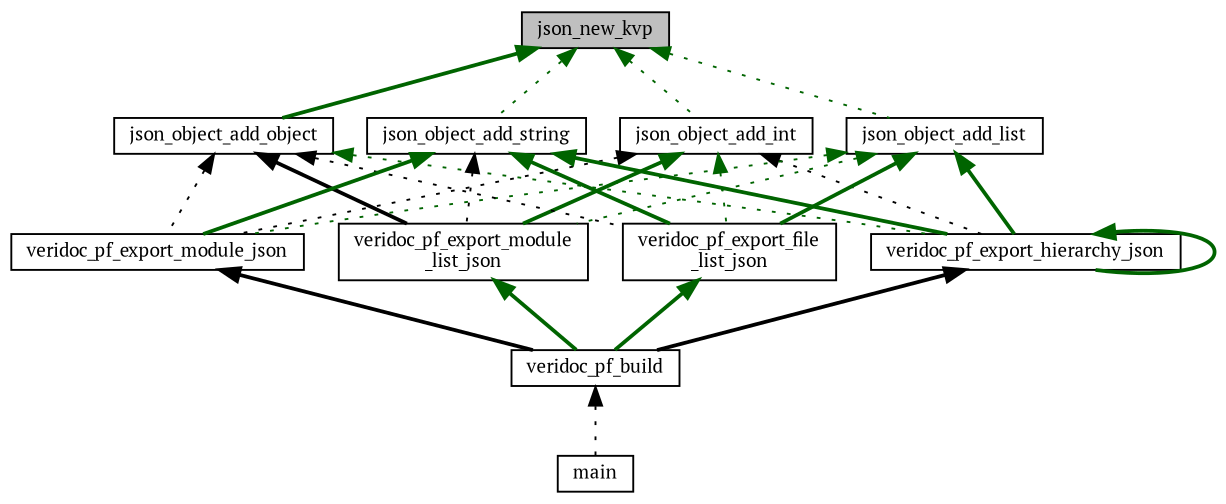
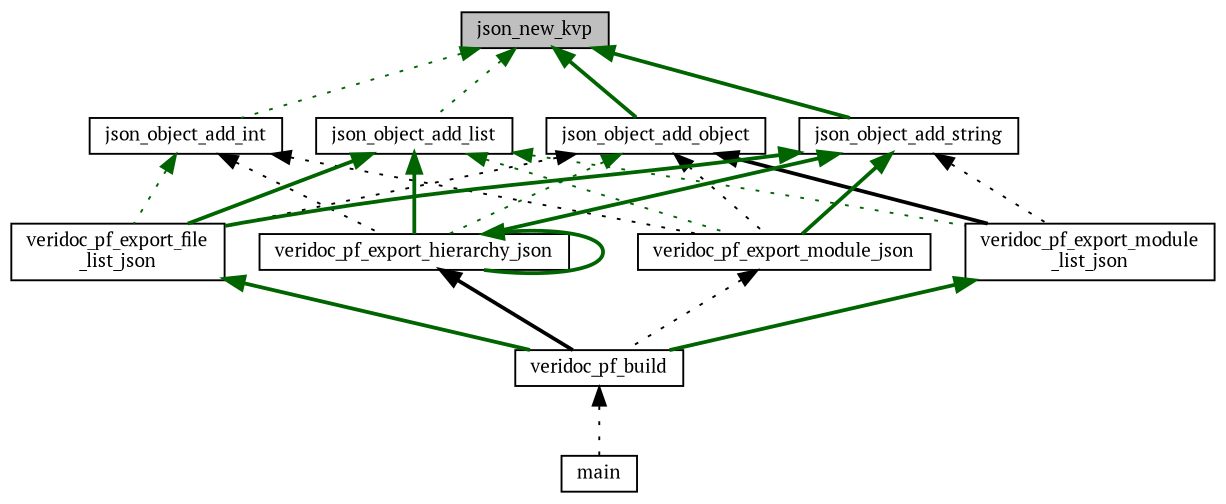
(529, 89) -> (732, 86)
(575, 200) -> none
(386, 312) -> (684, 315)
